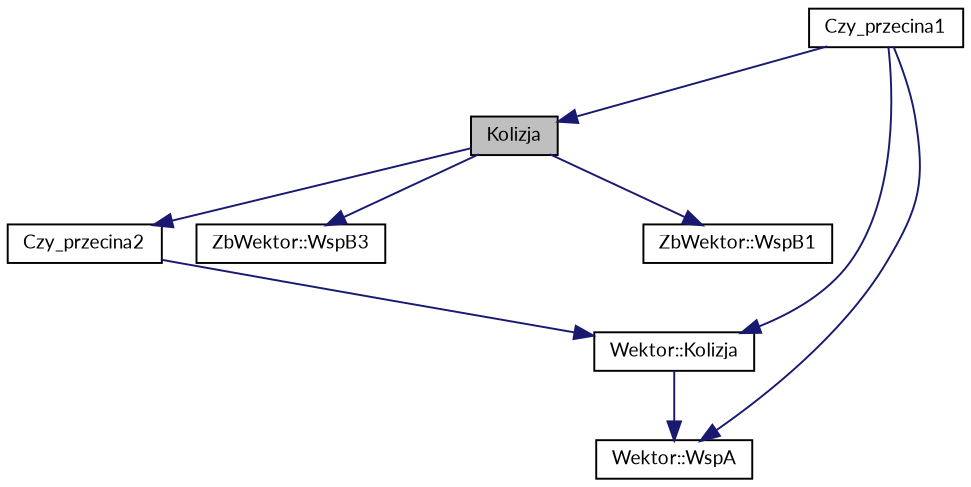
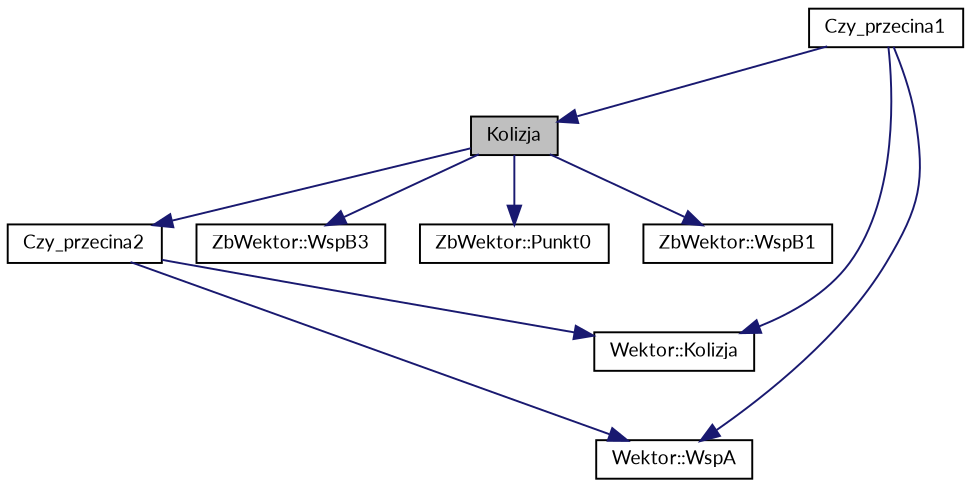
none -> (514, 244)
(674, 396) -> (370, 348)
